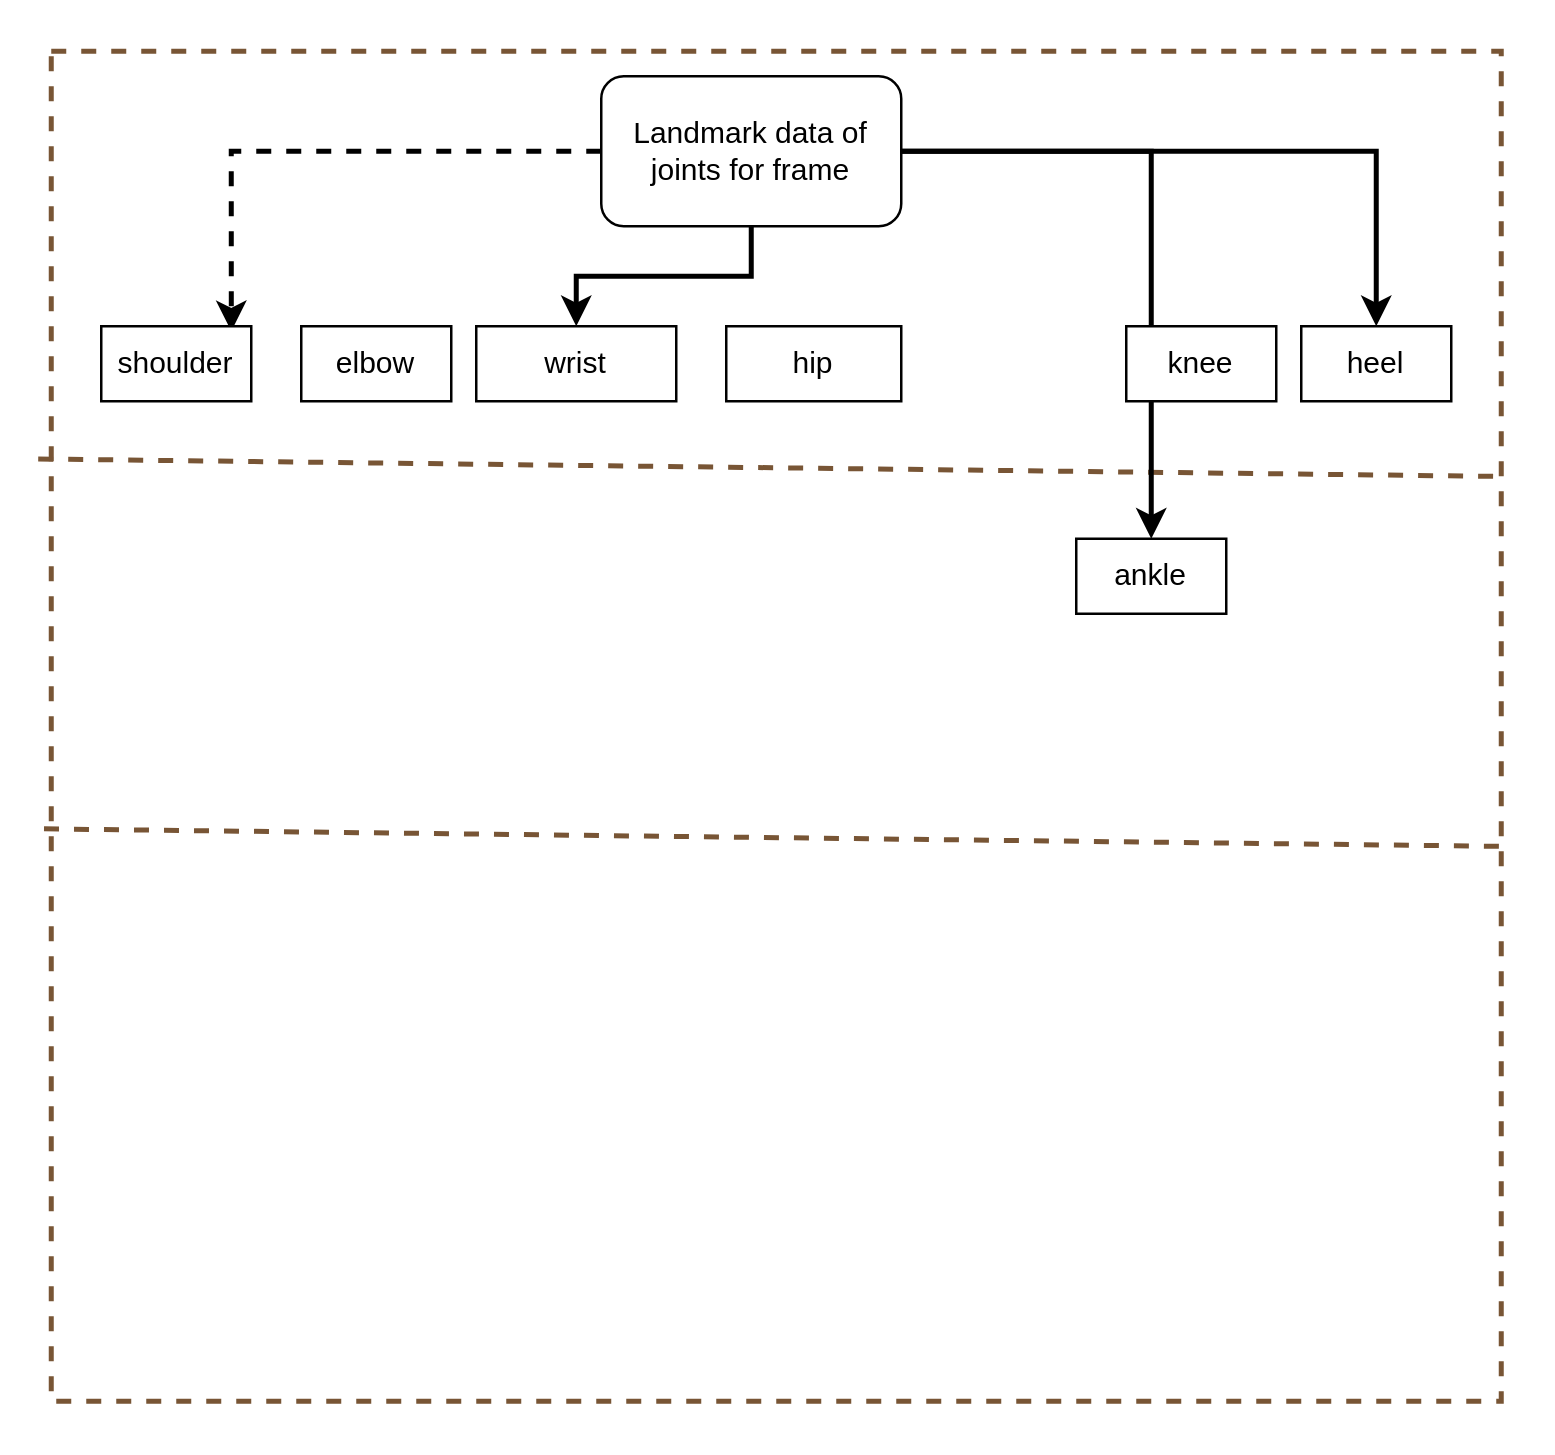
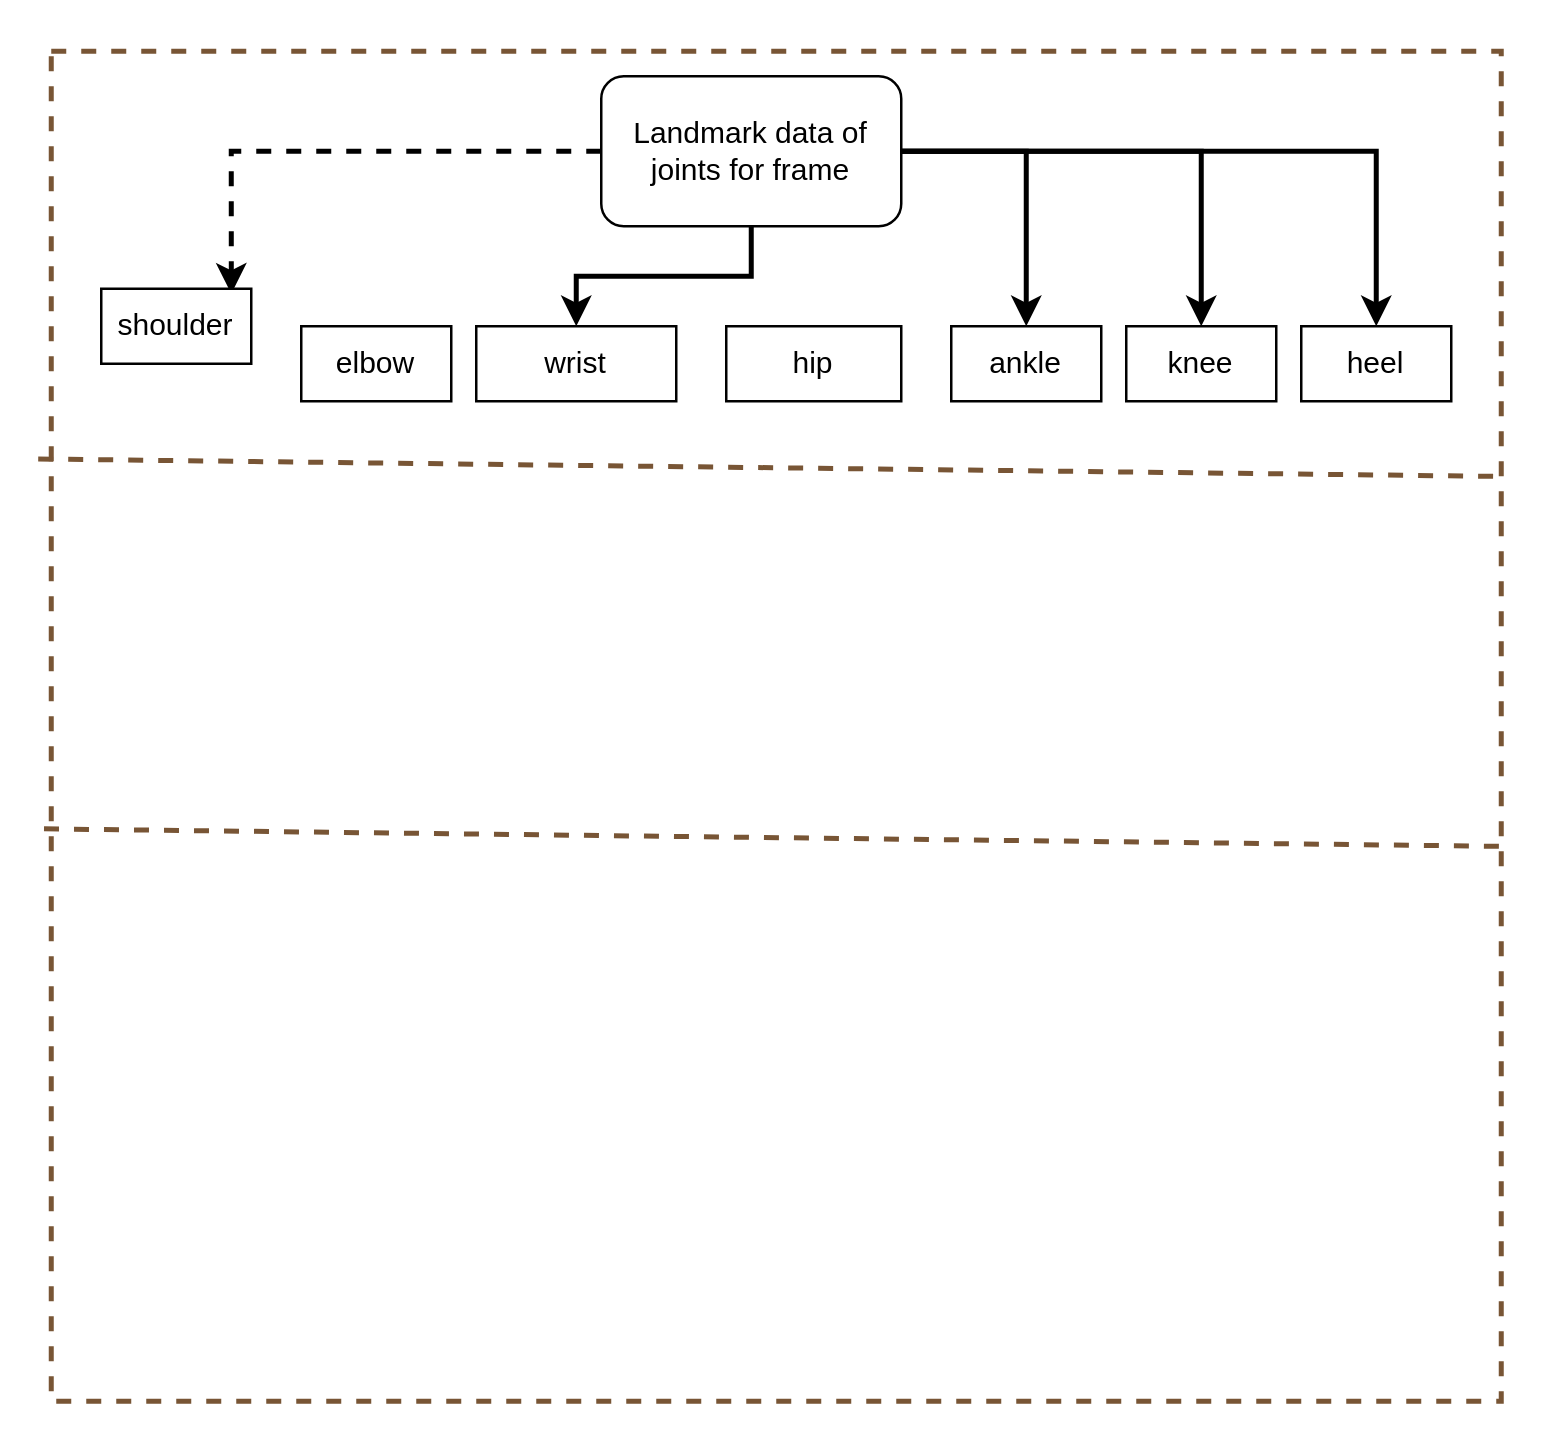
none -> (1201, 230)
(176, 364) -> (176, 326)
(1151, 576) -> (1026, 364)
